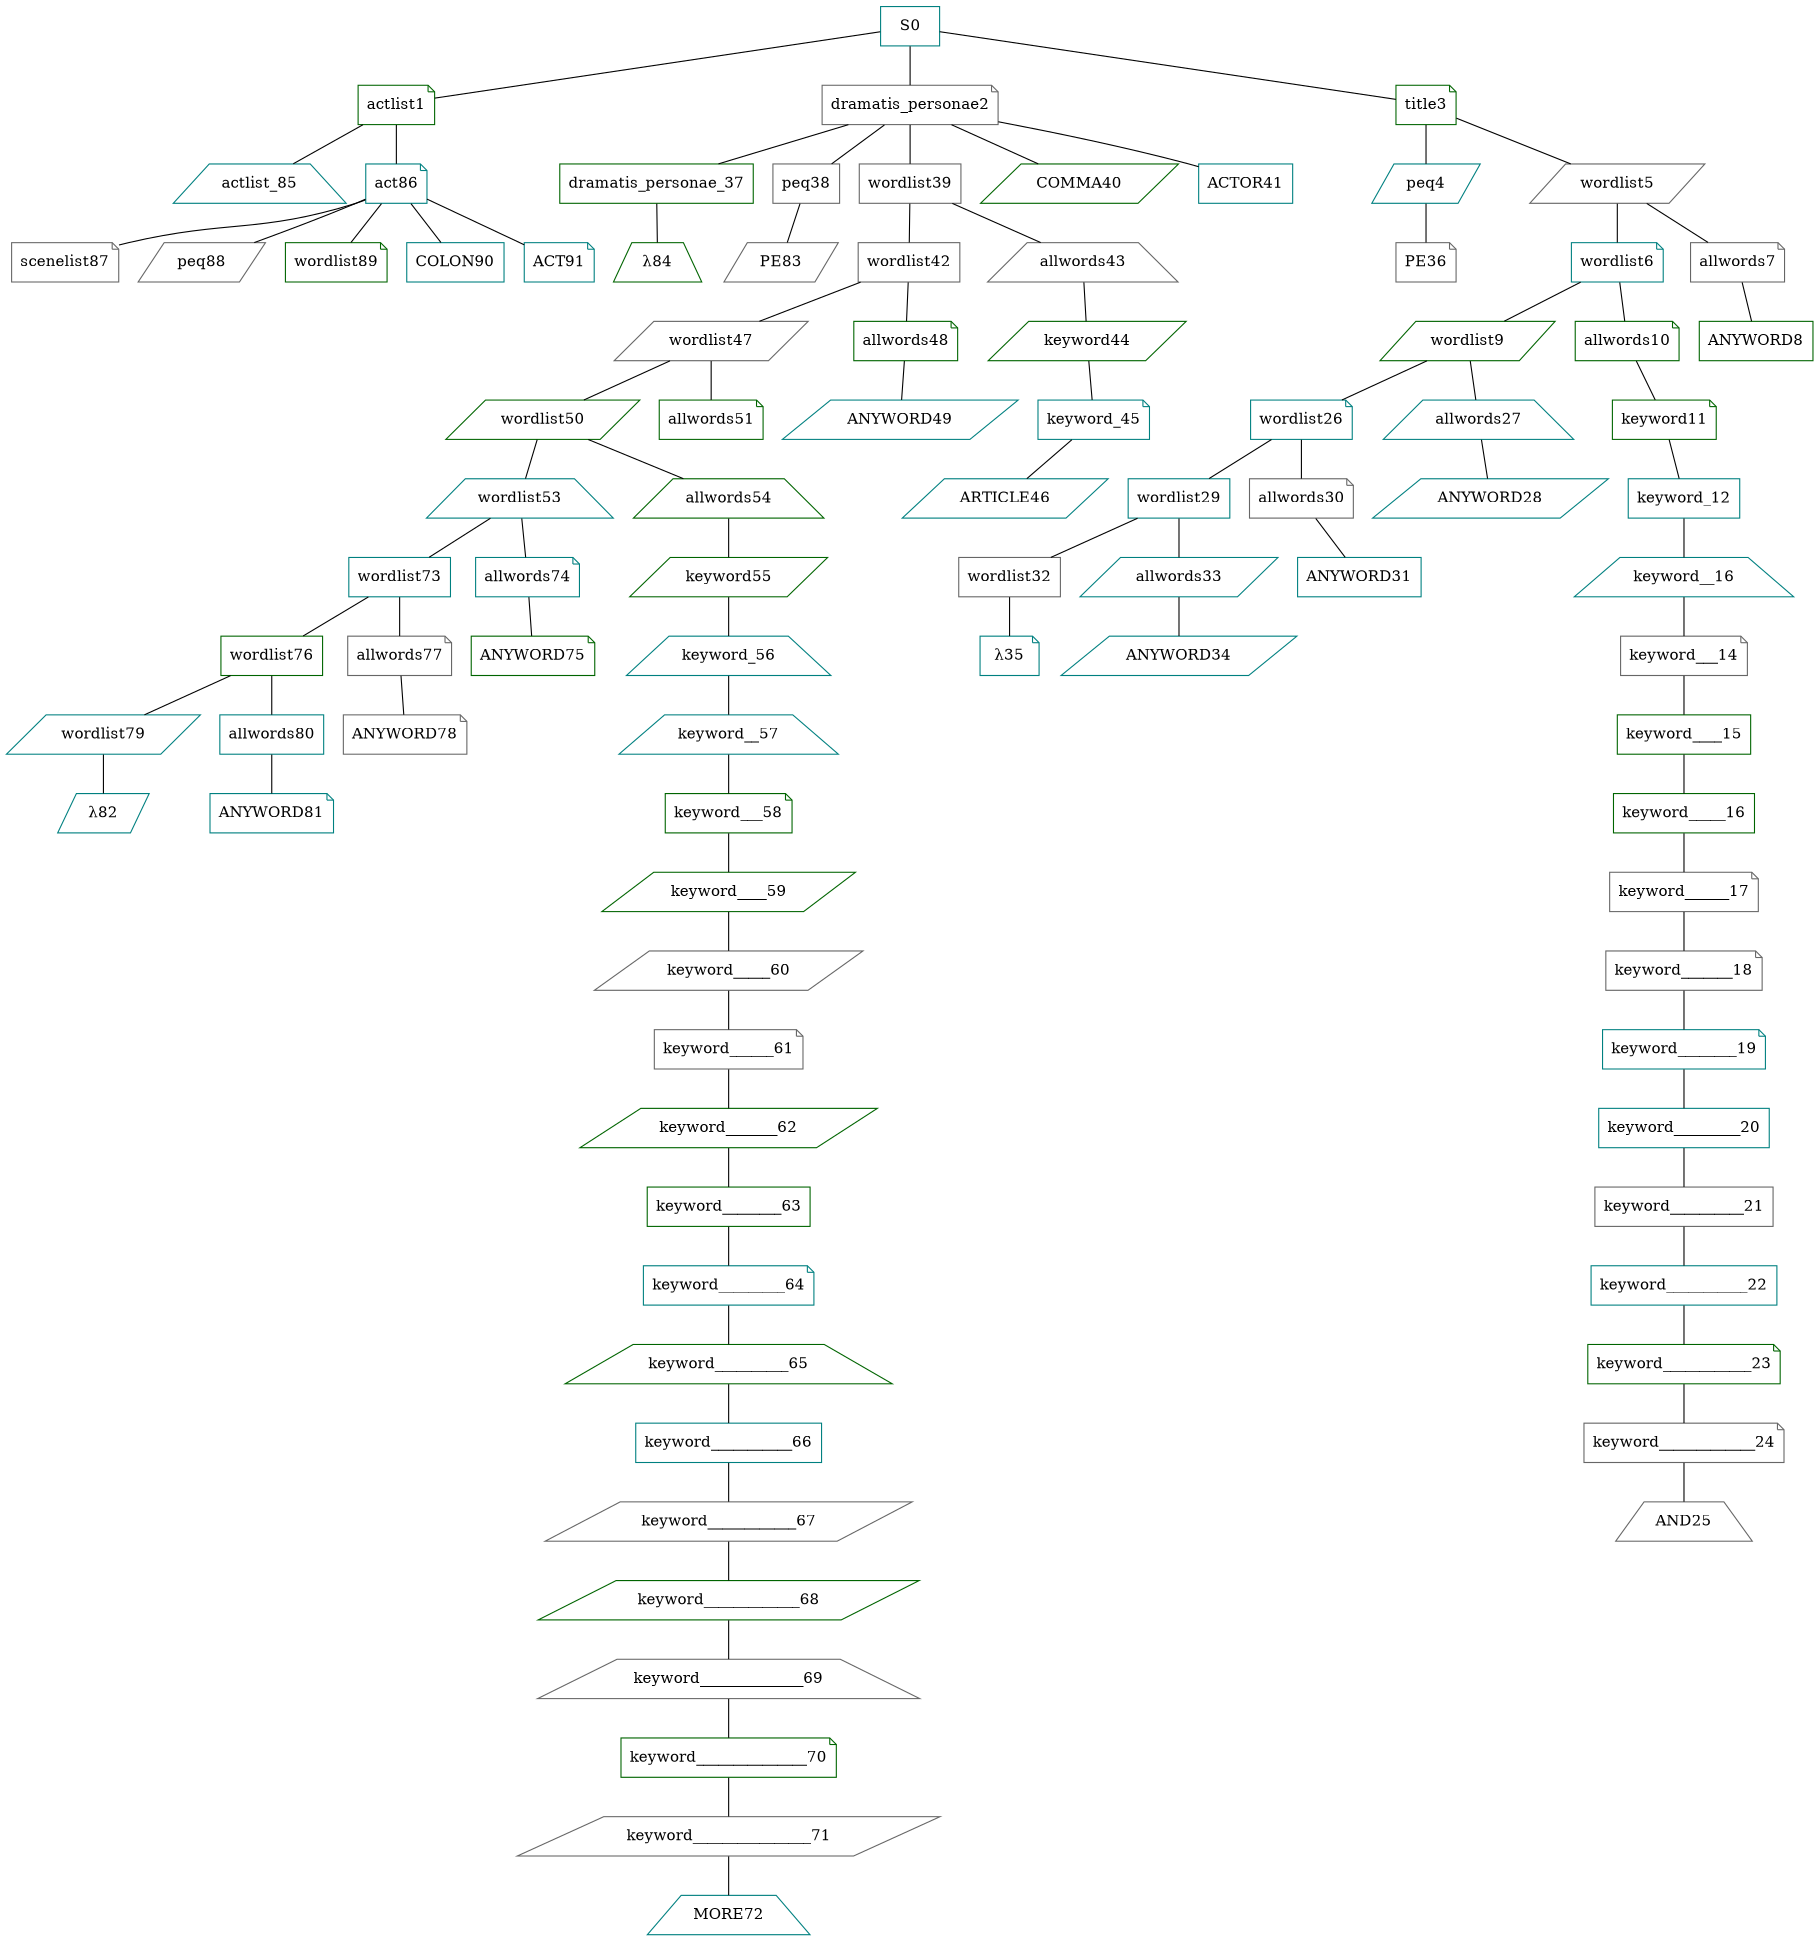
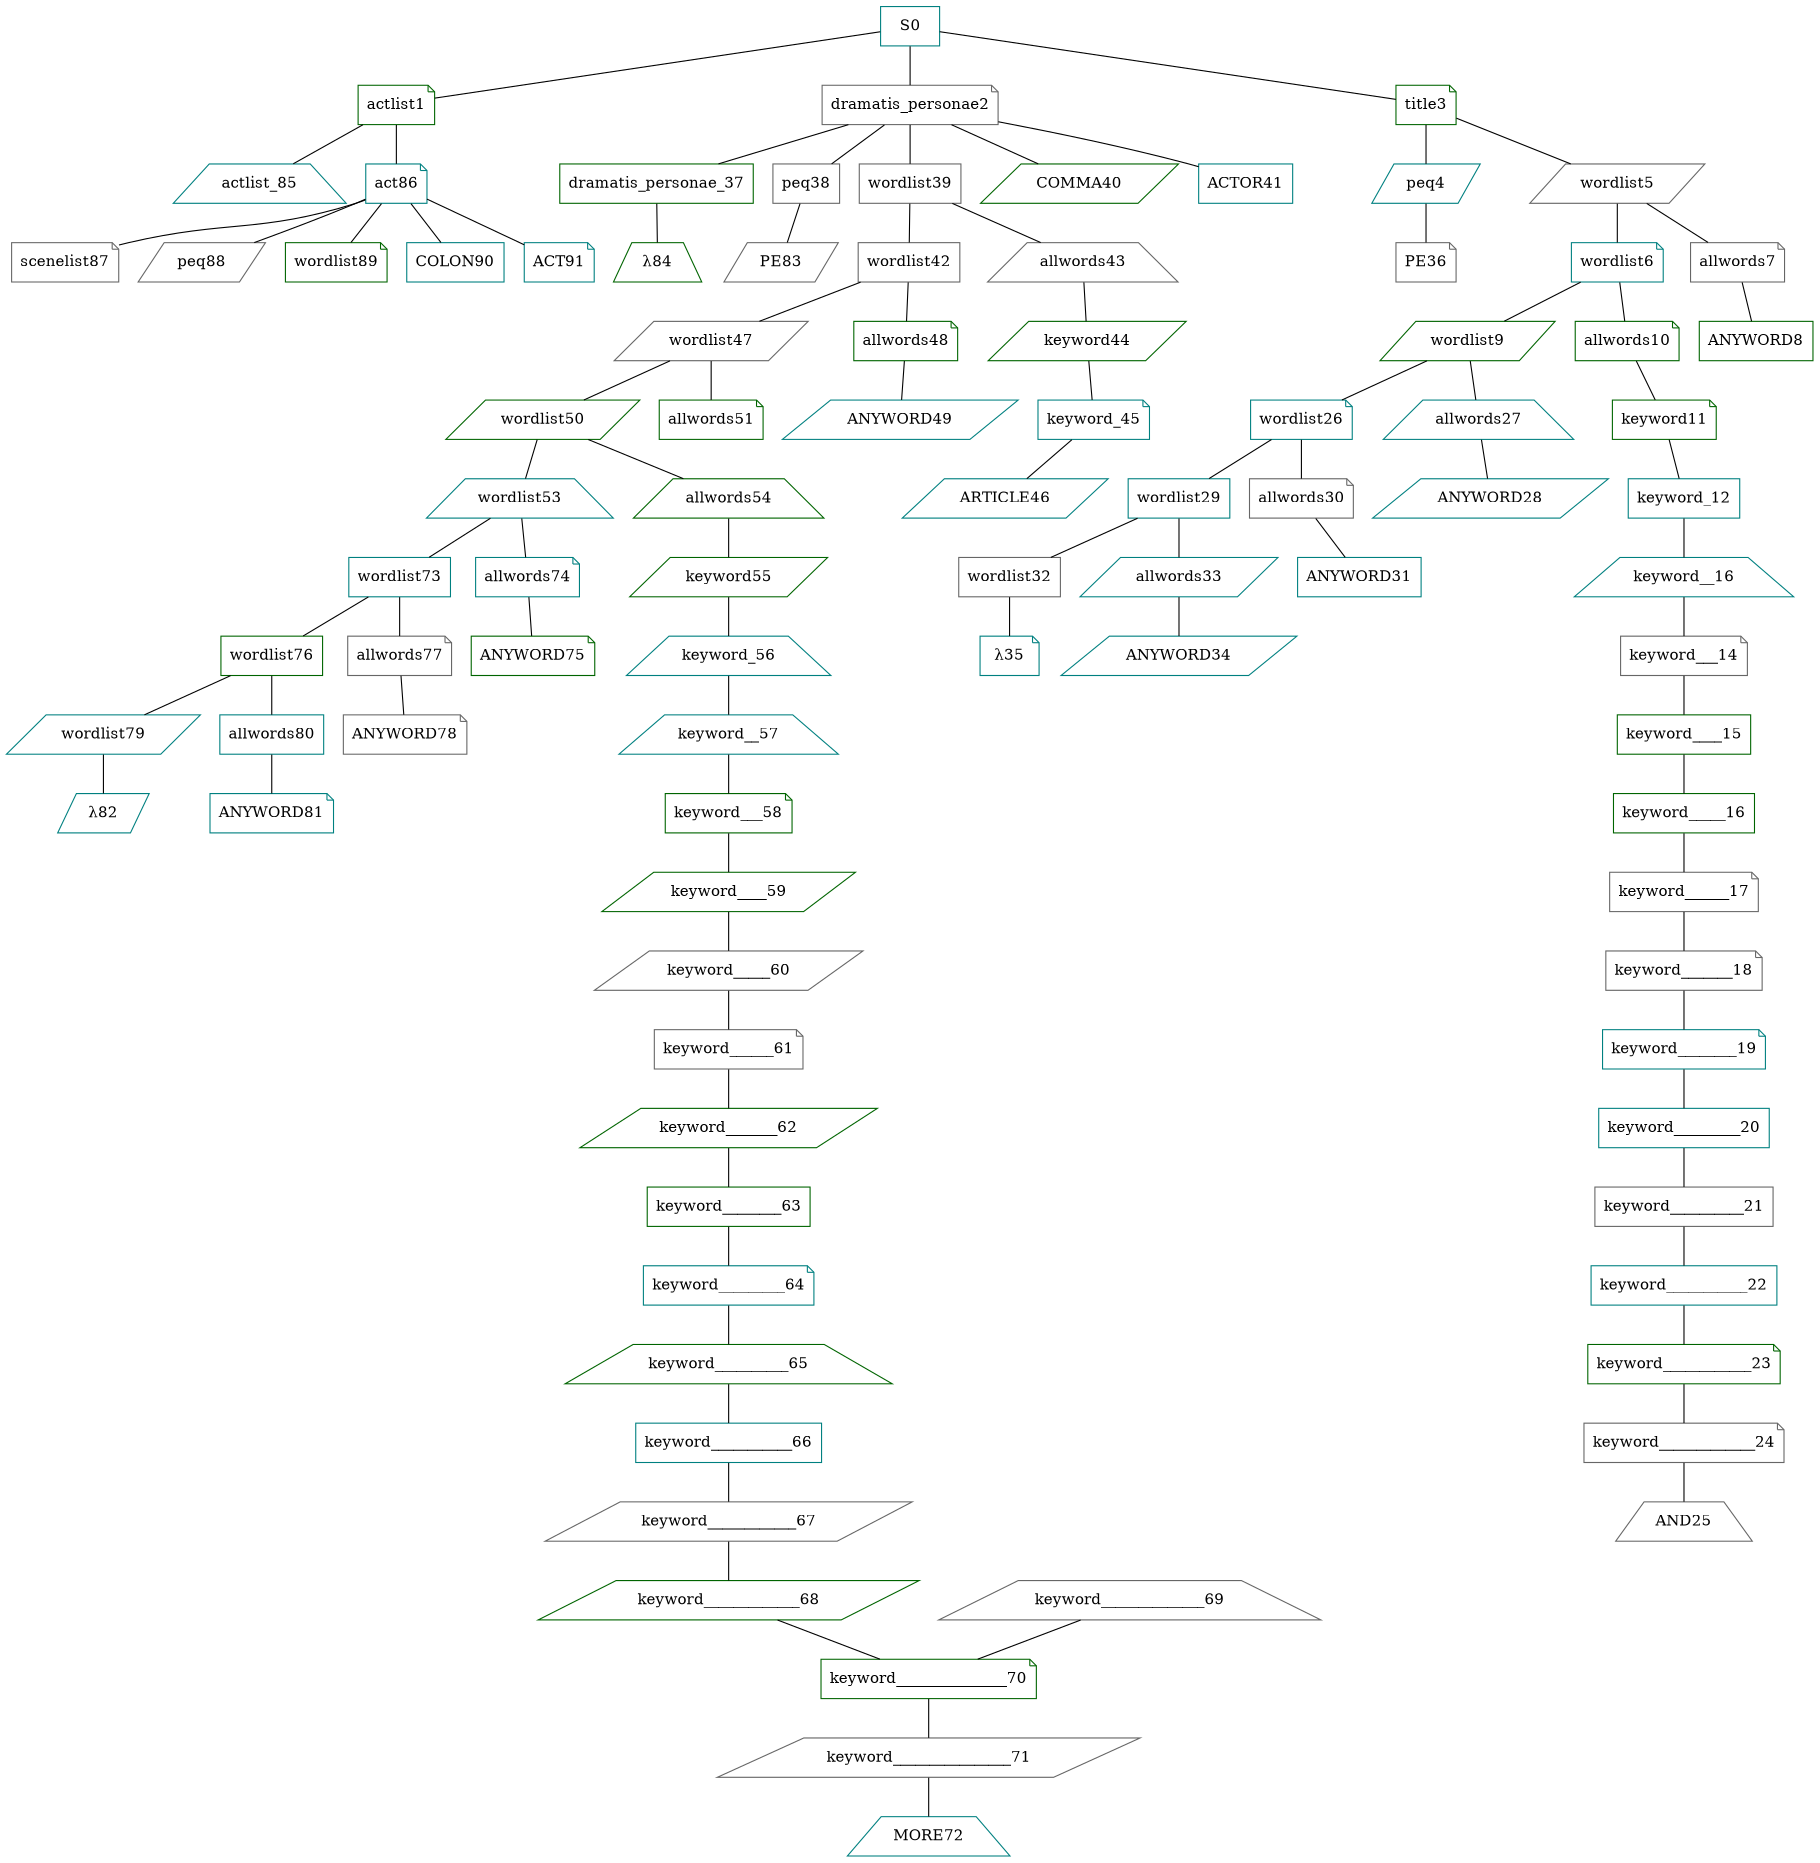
(729, 1640) -> (829, 1640)
